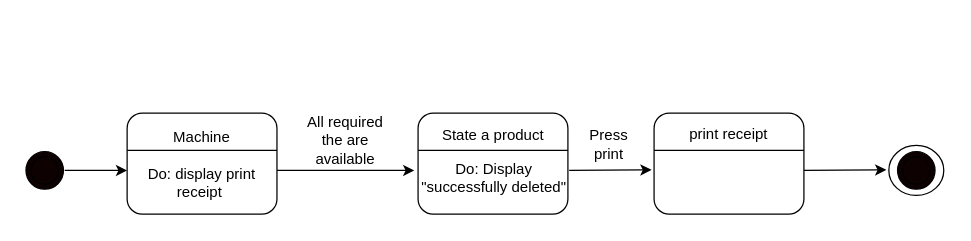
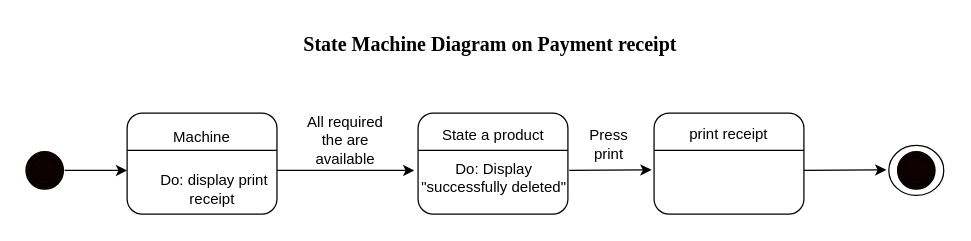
none -> (493, 44)
(202, 183) -> (214, 189)
